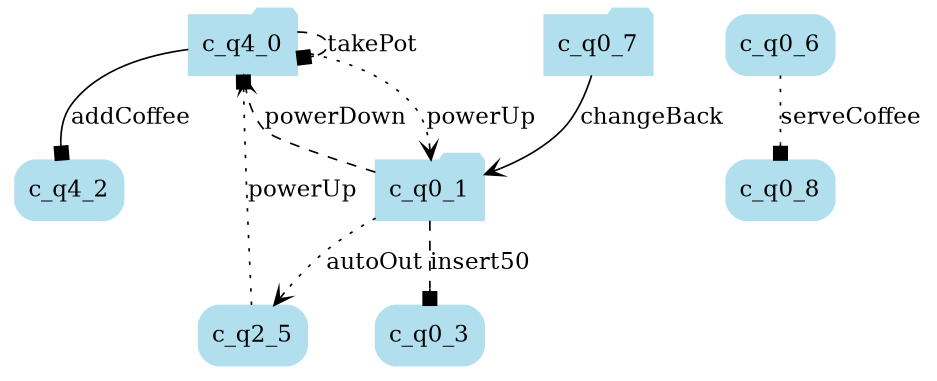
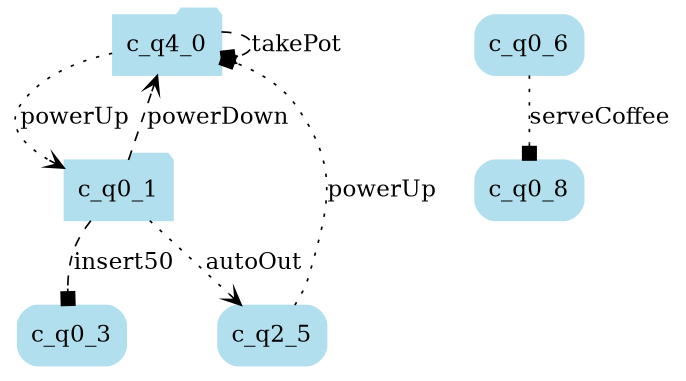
(598, 45) -> none
(69, 190) -> none
